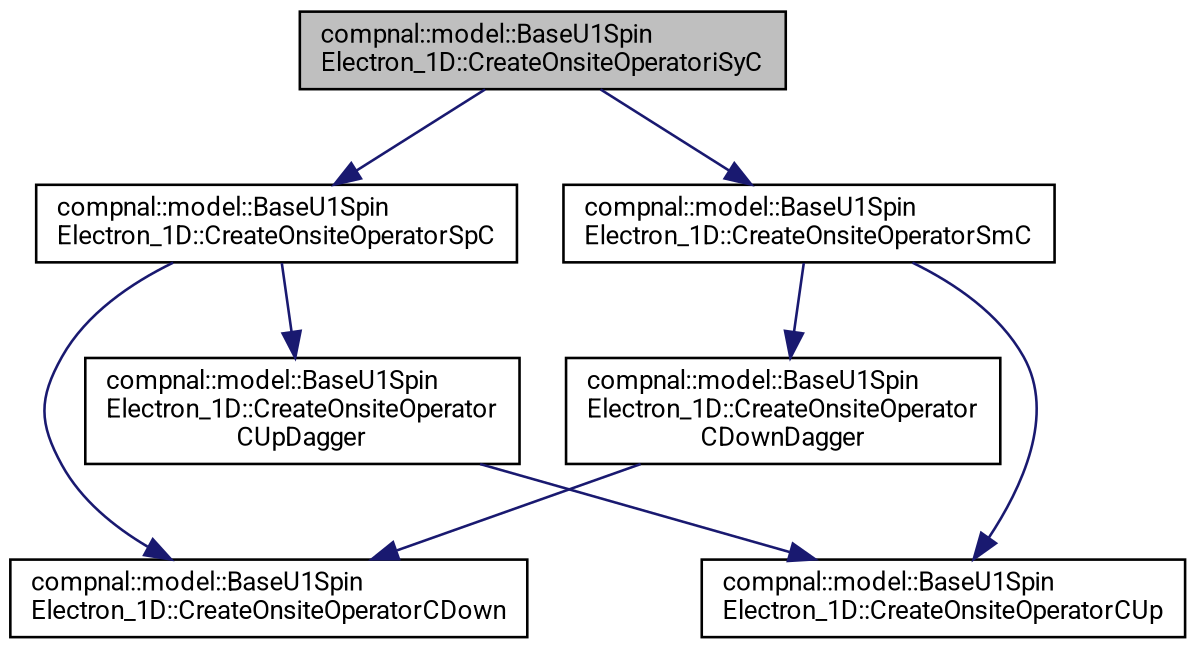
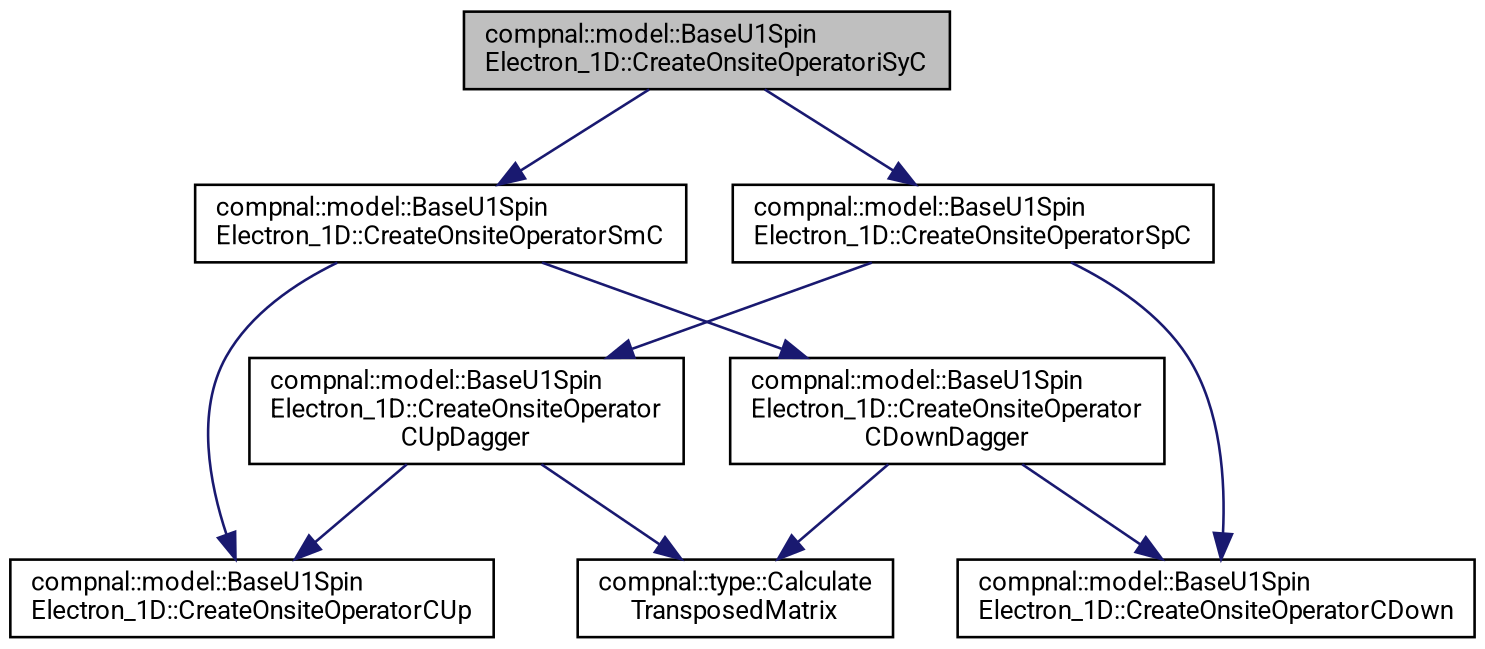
none -> (735, 598)
